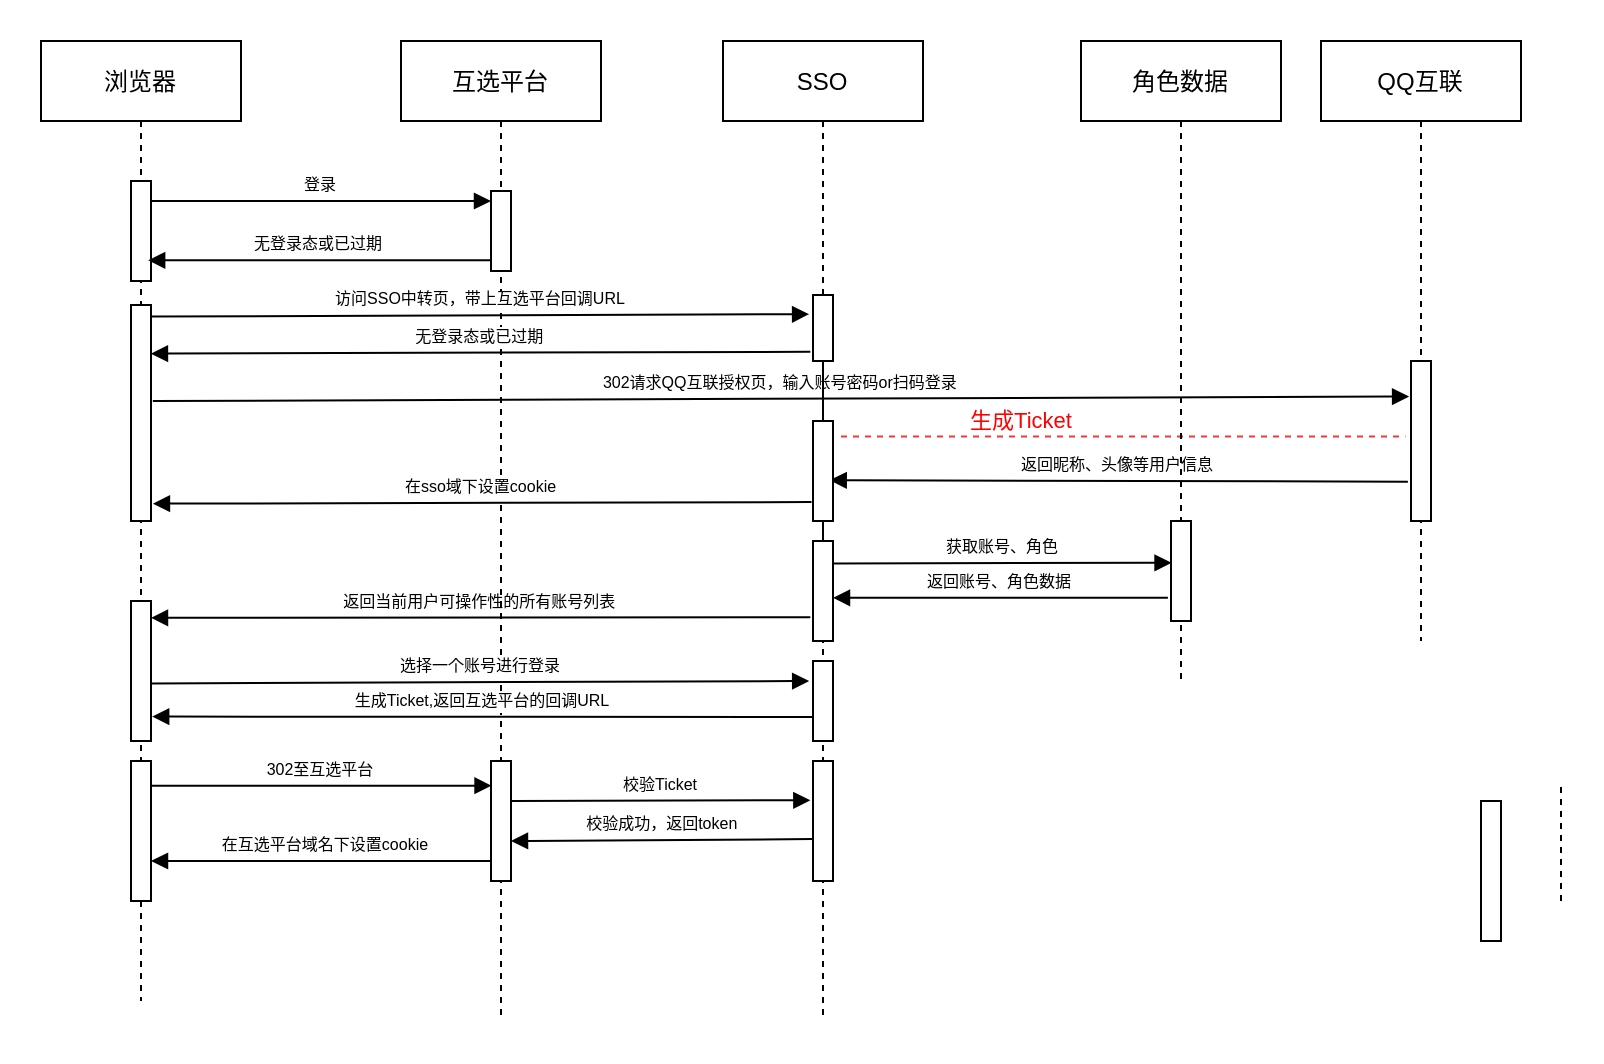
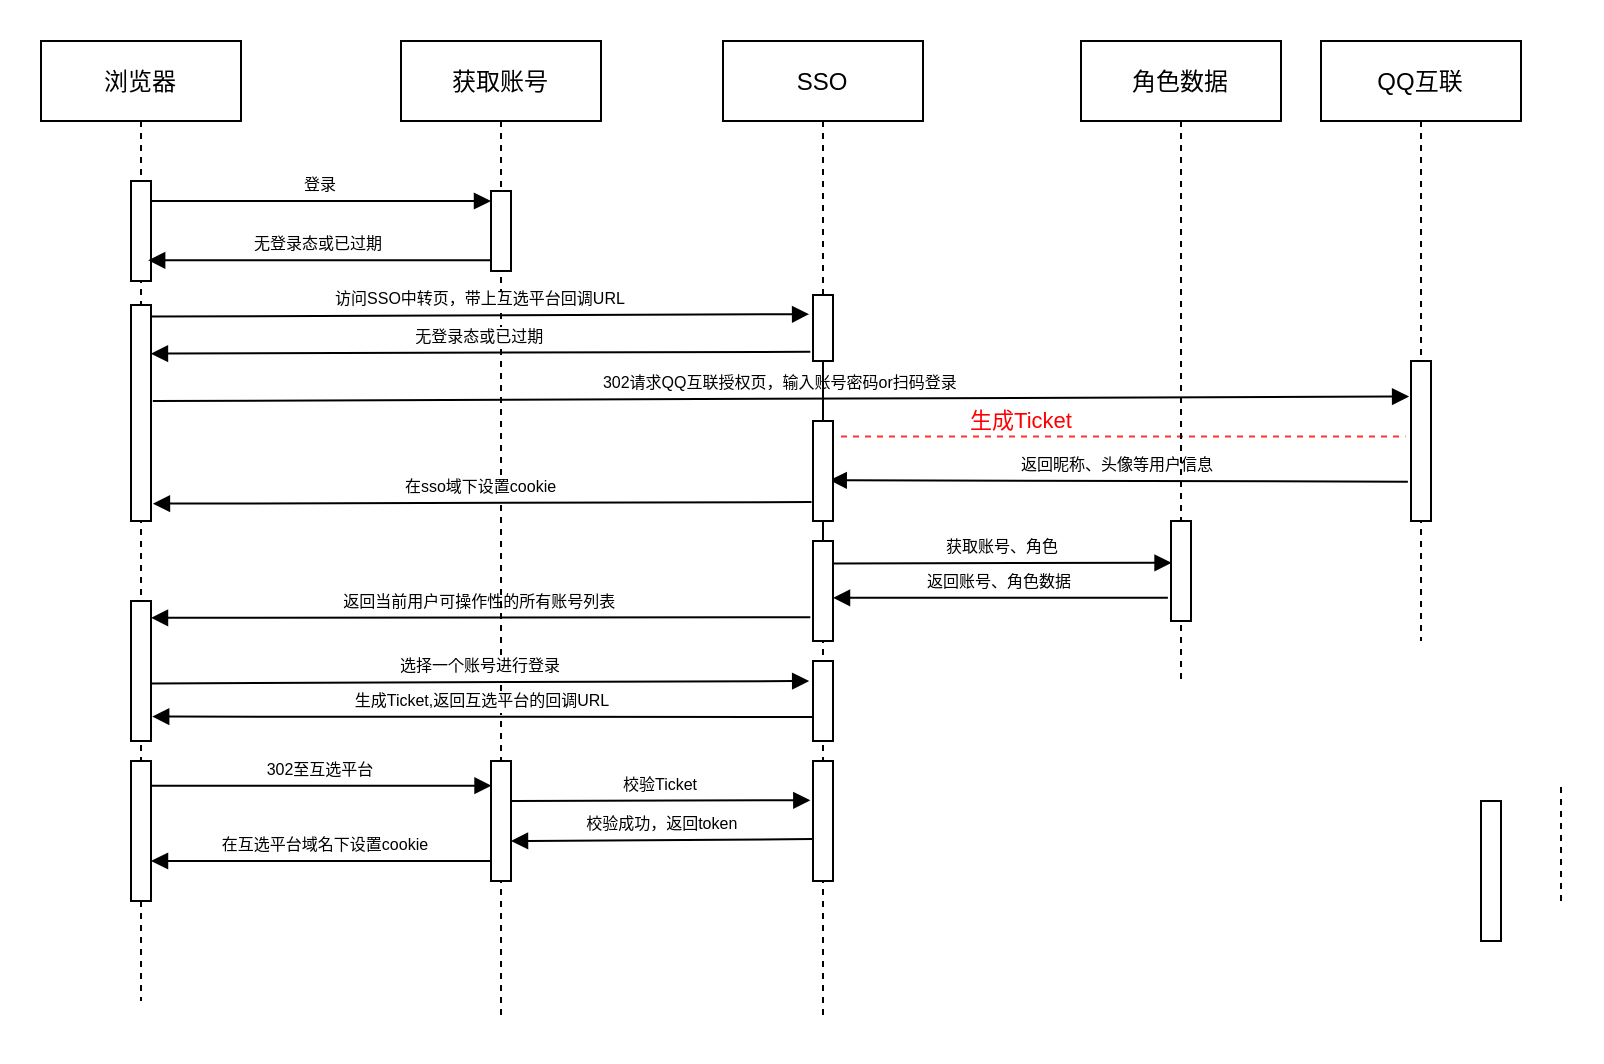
(500, 82) -> (500, 82)
